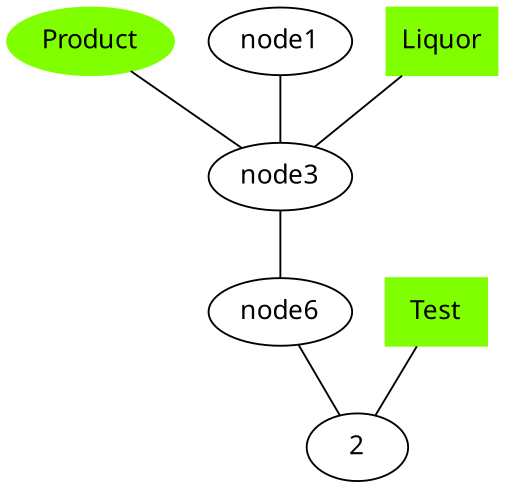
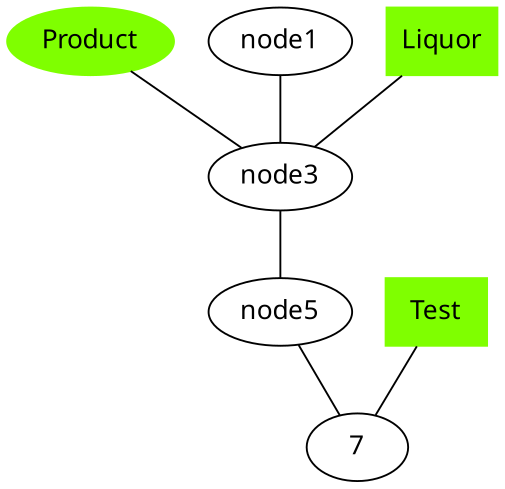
(280, 312) -> (280, 312)
(357, 447) -> (357, 447)
